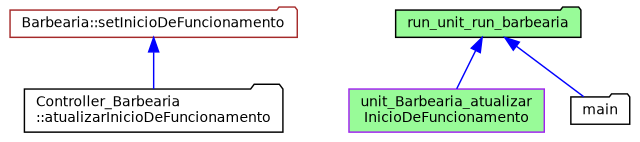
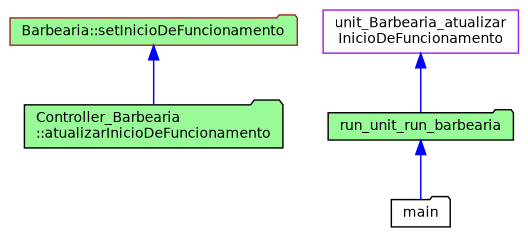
(154, 24) -> (154, 32)
(466, 70) -> (421, 90)
(154, 111) -> (154, 126)
(447, 111) -> (421, 32)
